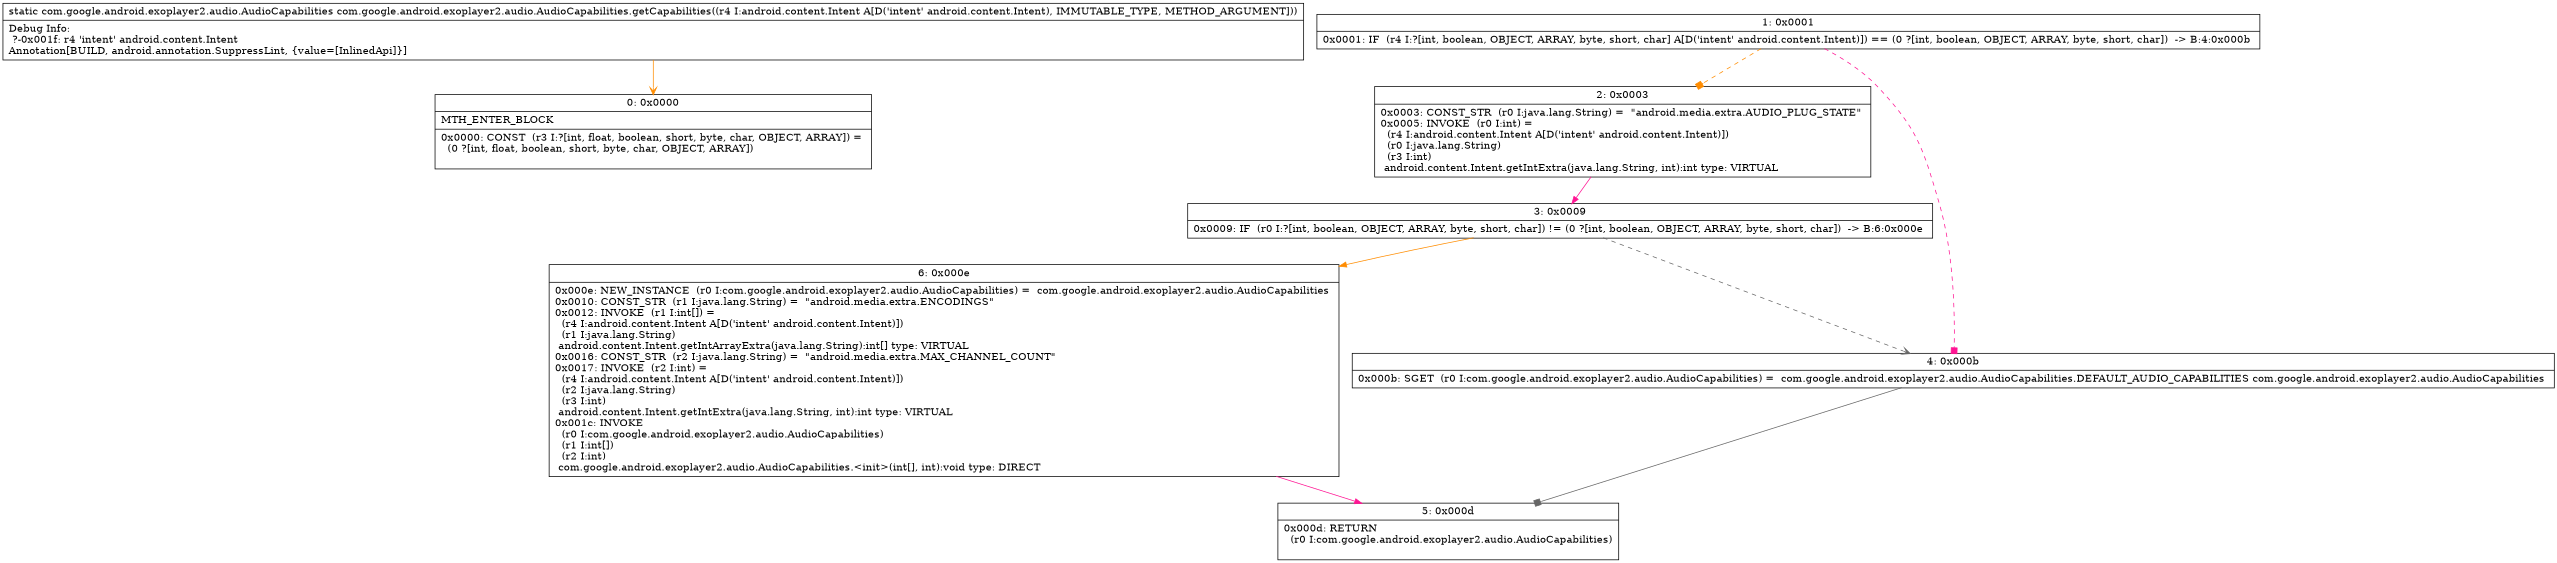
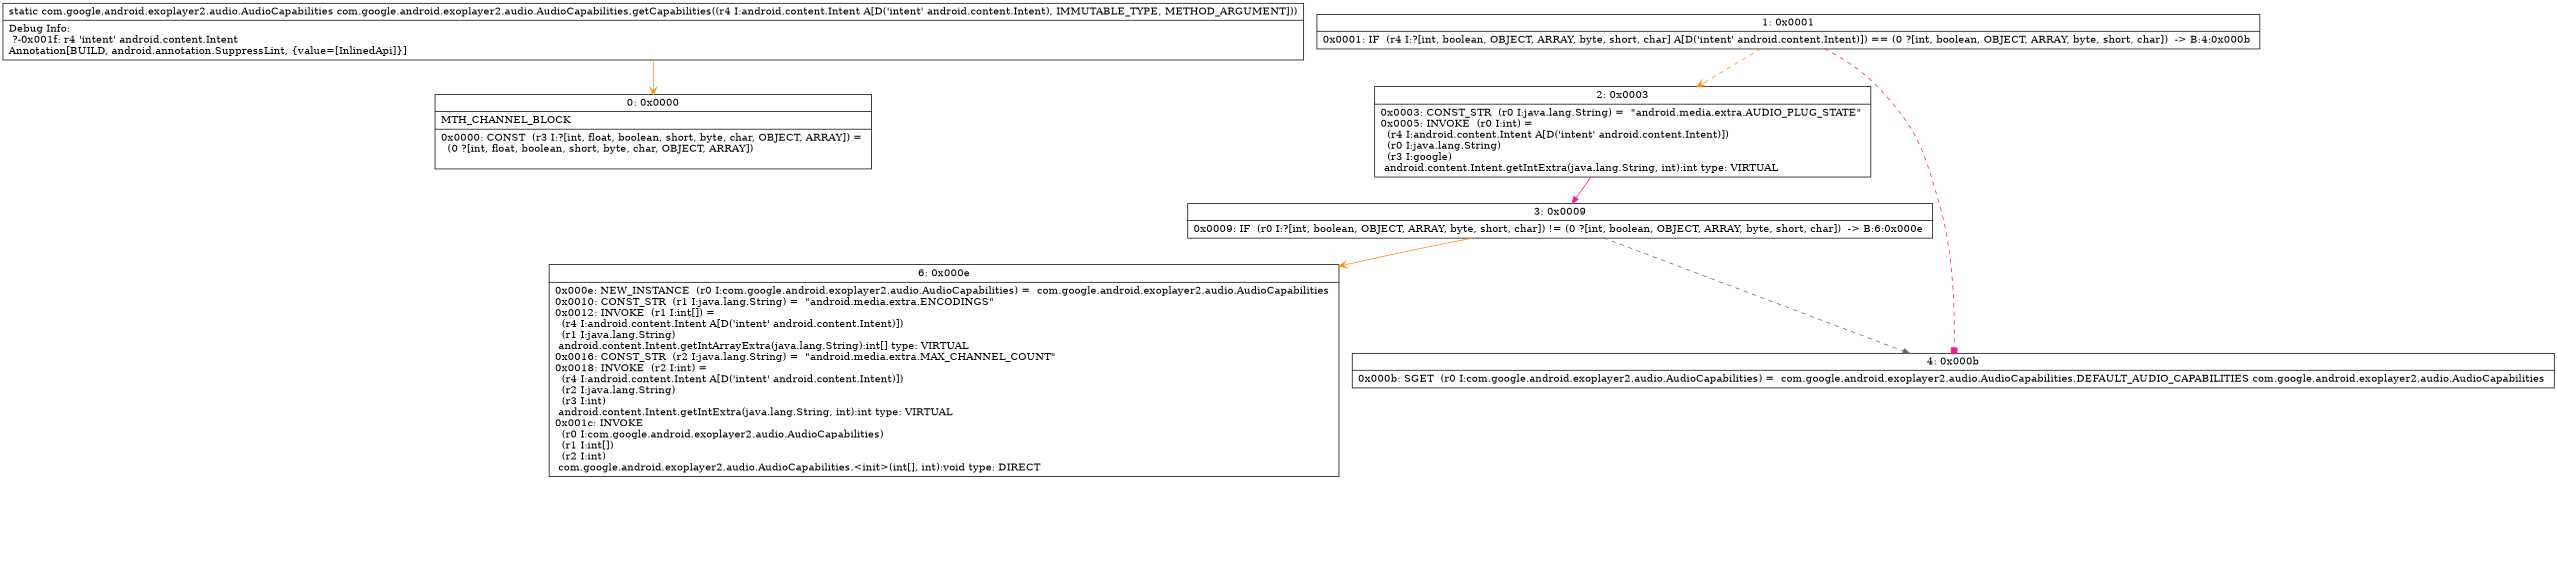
(1732, 66) -> (1732, 66)
(498, 120) -> (506, 120)
(1406, 157) -> (1416, 157)
(1410, 251) -> (1410, 251)
(1753, 294) -> (1753, 294)
(633, 368) -> (633, 368)
(1448, 531) -> none
